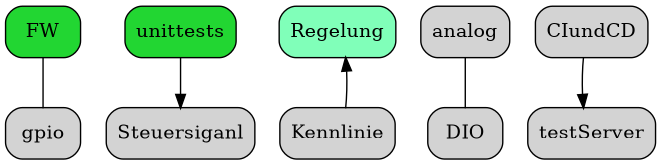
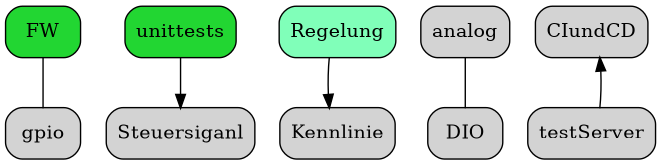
(582, 76) -> (601, 90)
(347, 90) -> (328, 76)
